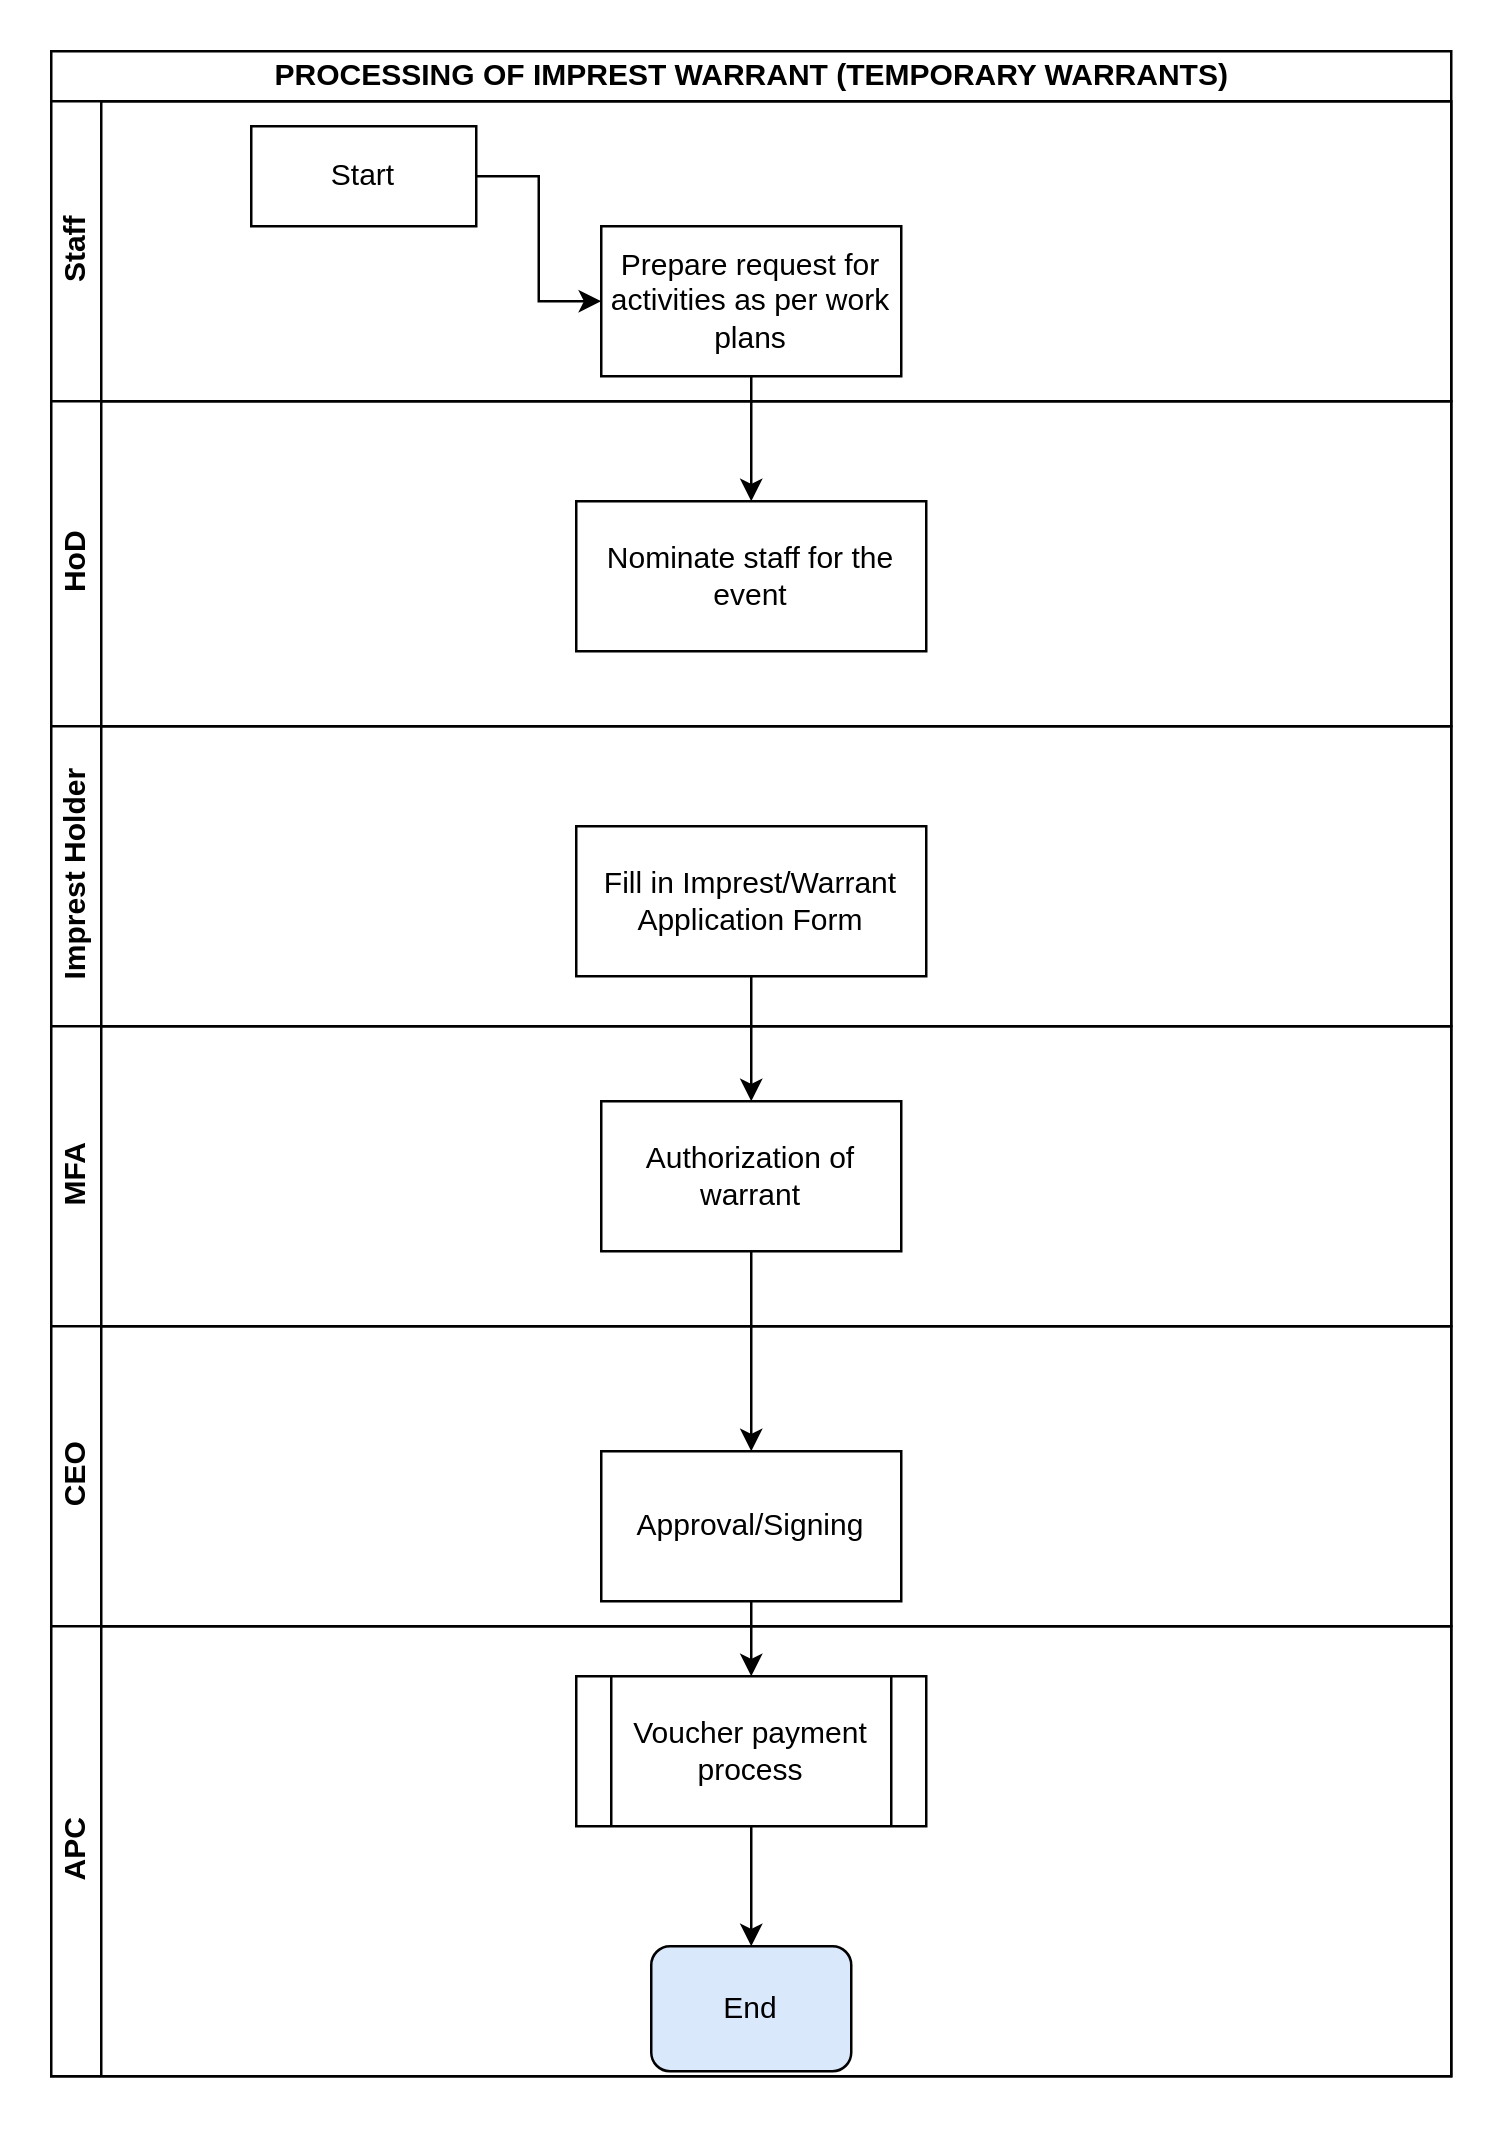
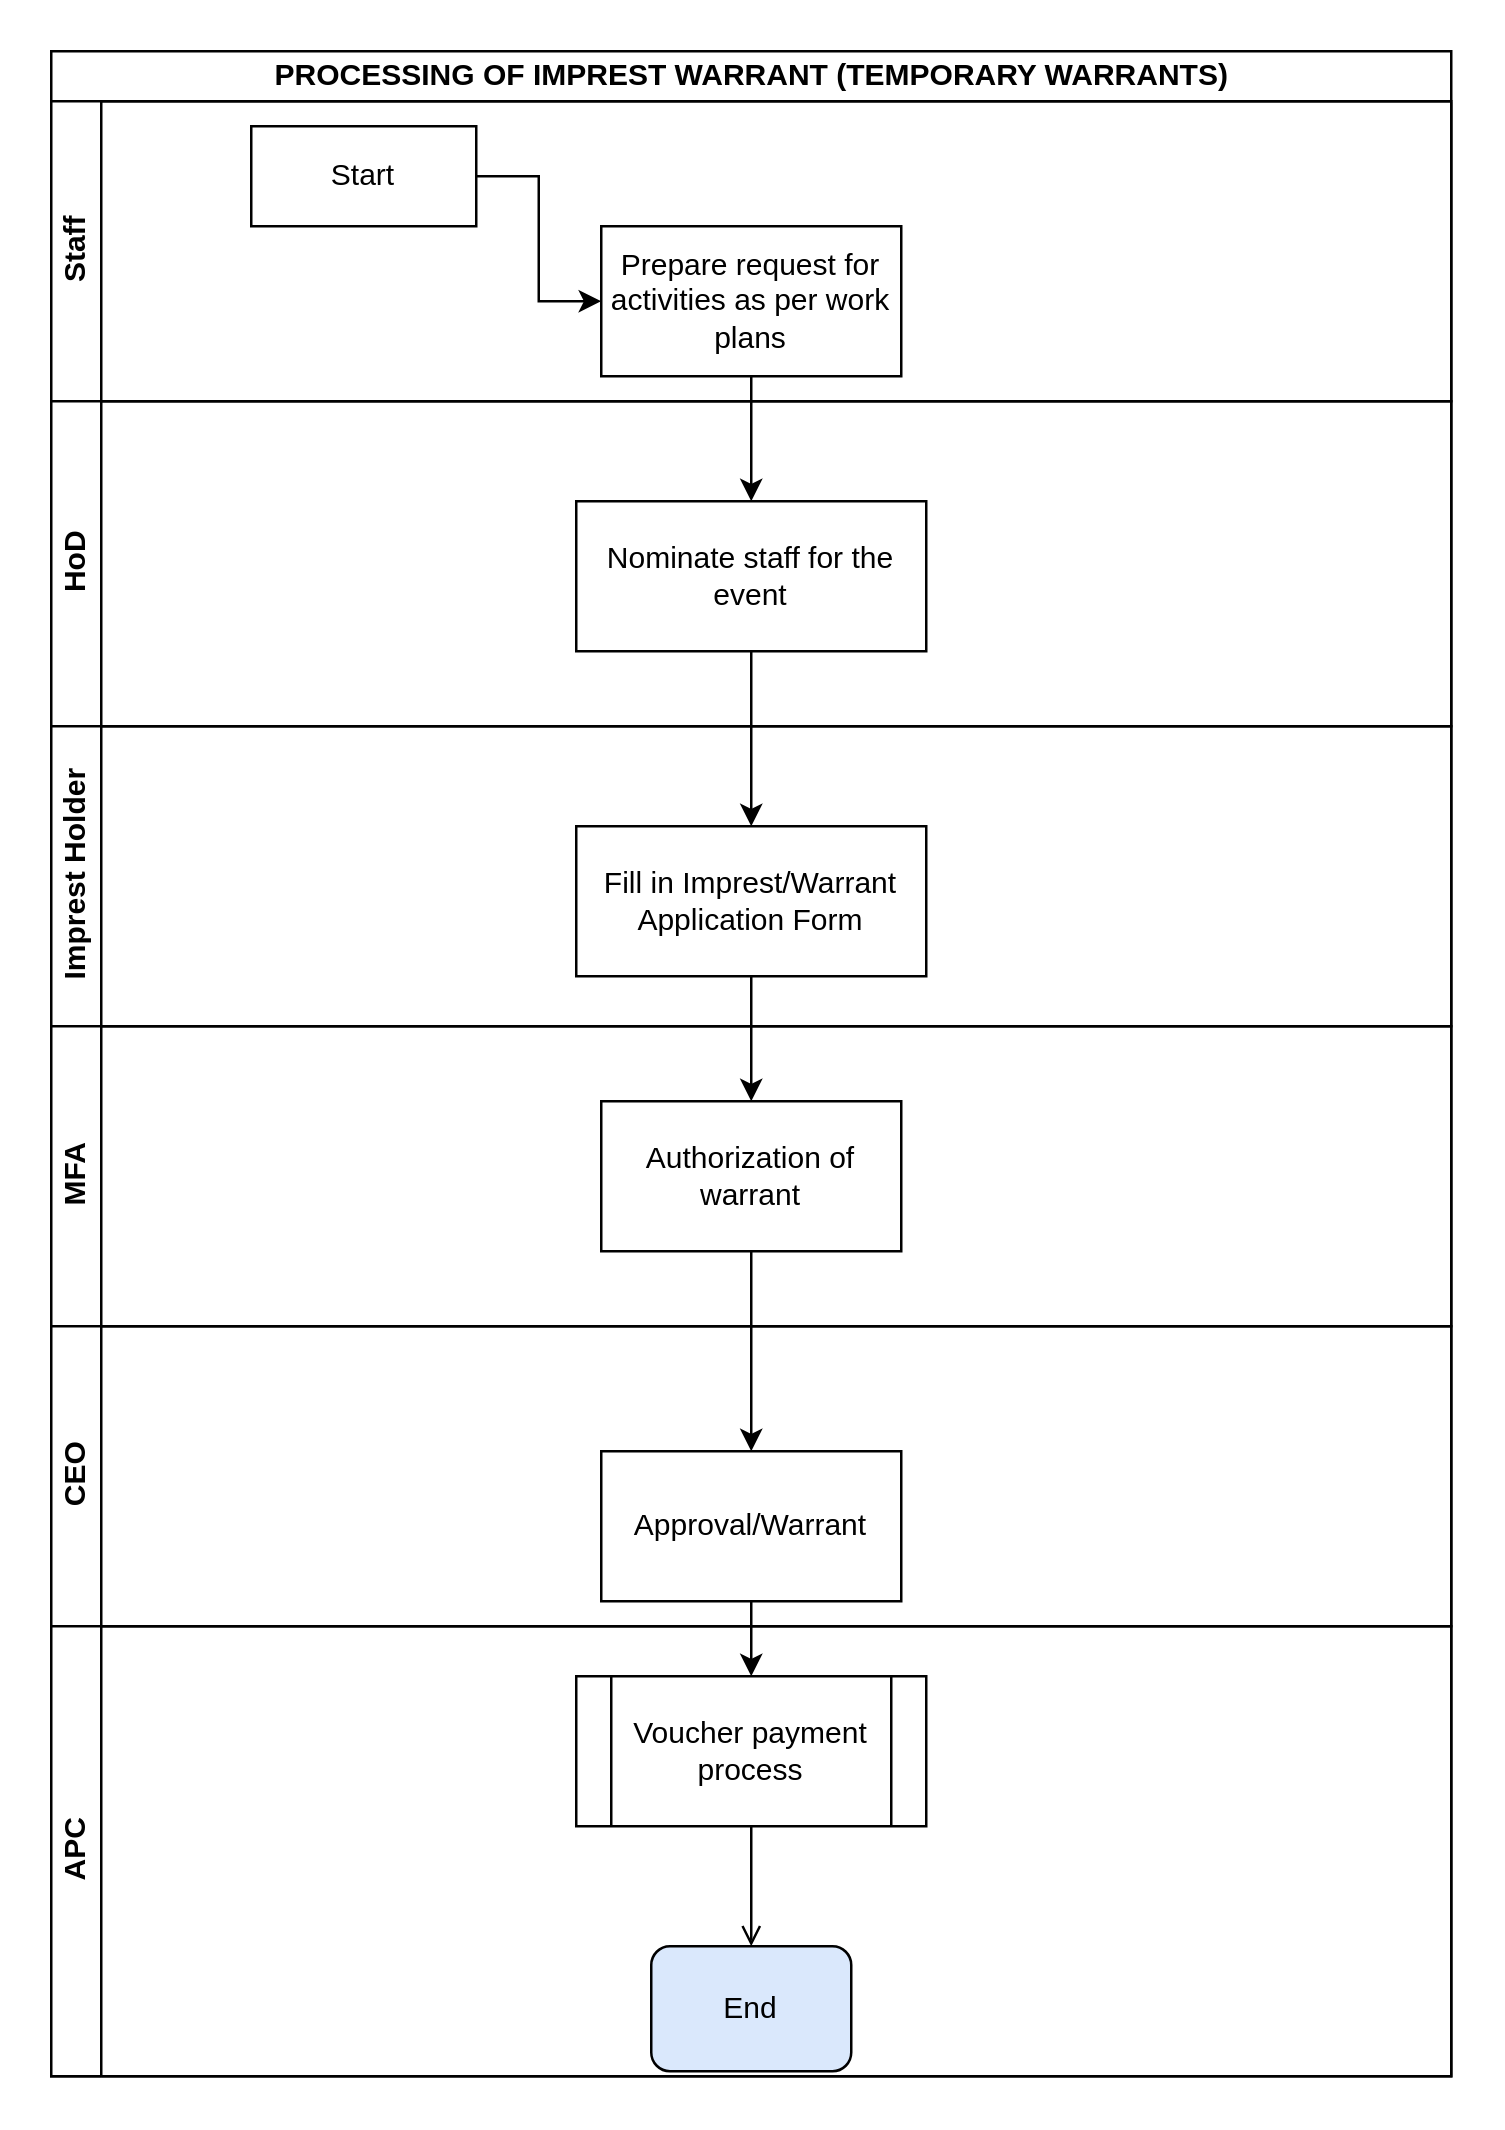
none -> (751, 770)
(751, 1526) -> (751, 1526)
(751, 1928) -> (751, 1932)
